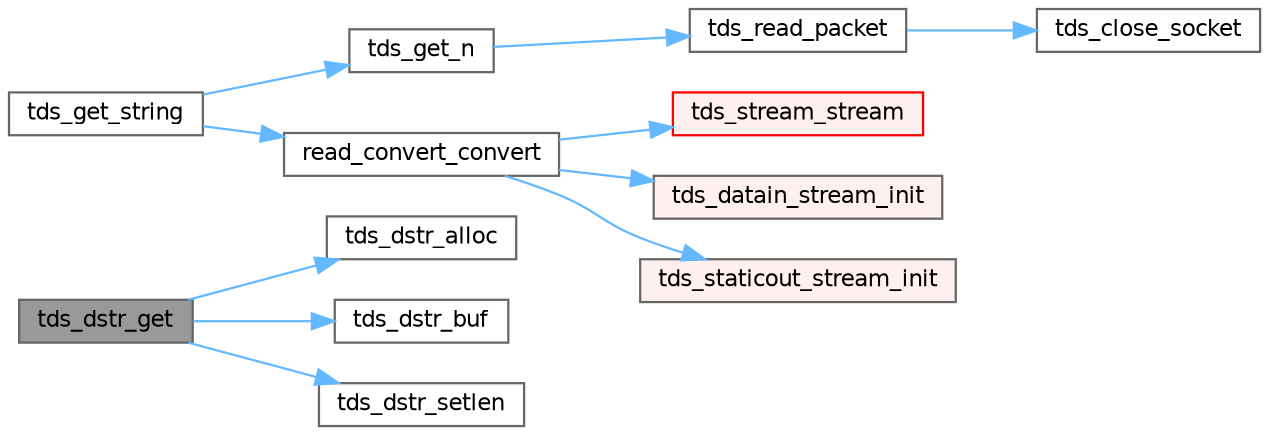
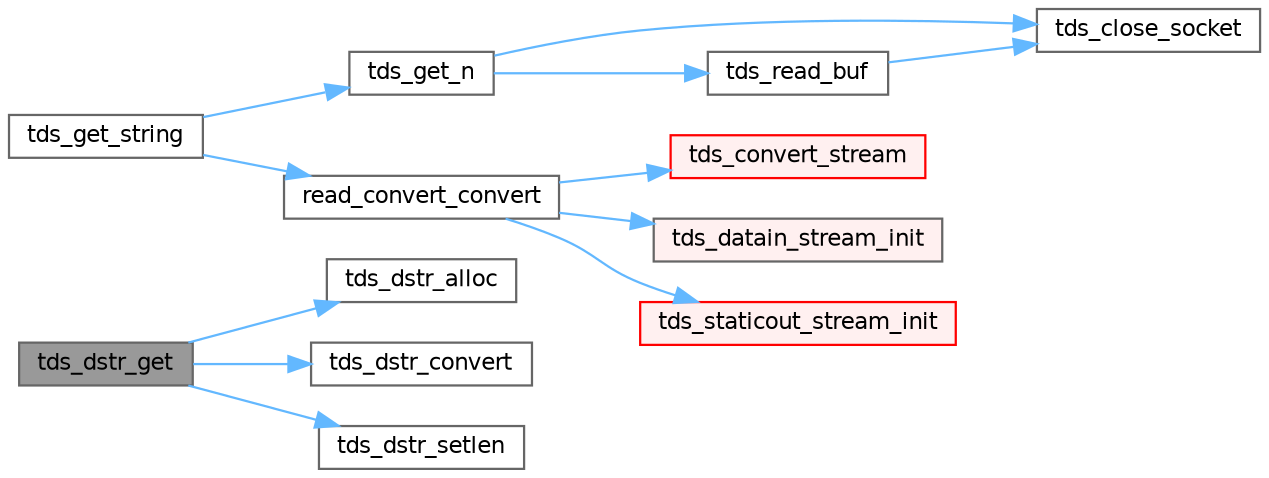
none -> (753, 23)
(798, 30) -> (798, 73)
(798, 114) -> (798, 157)
(798, 281) -> (798, 323)
(422, 321) -> (422, 364)
